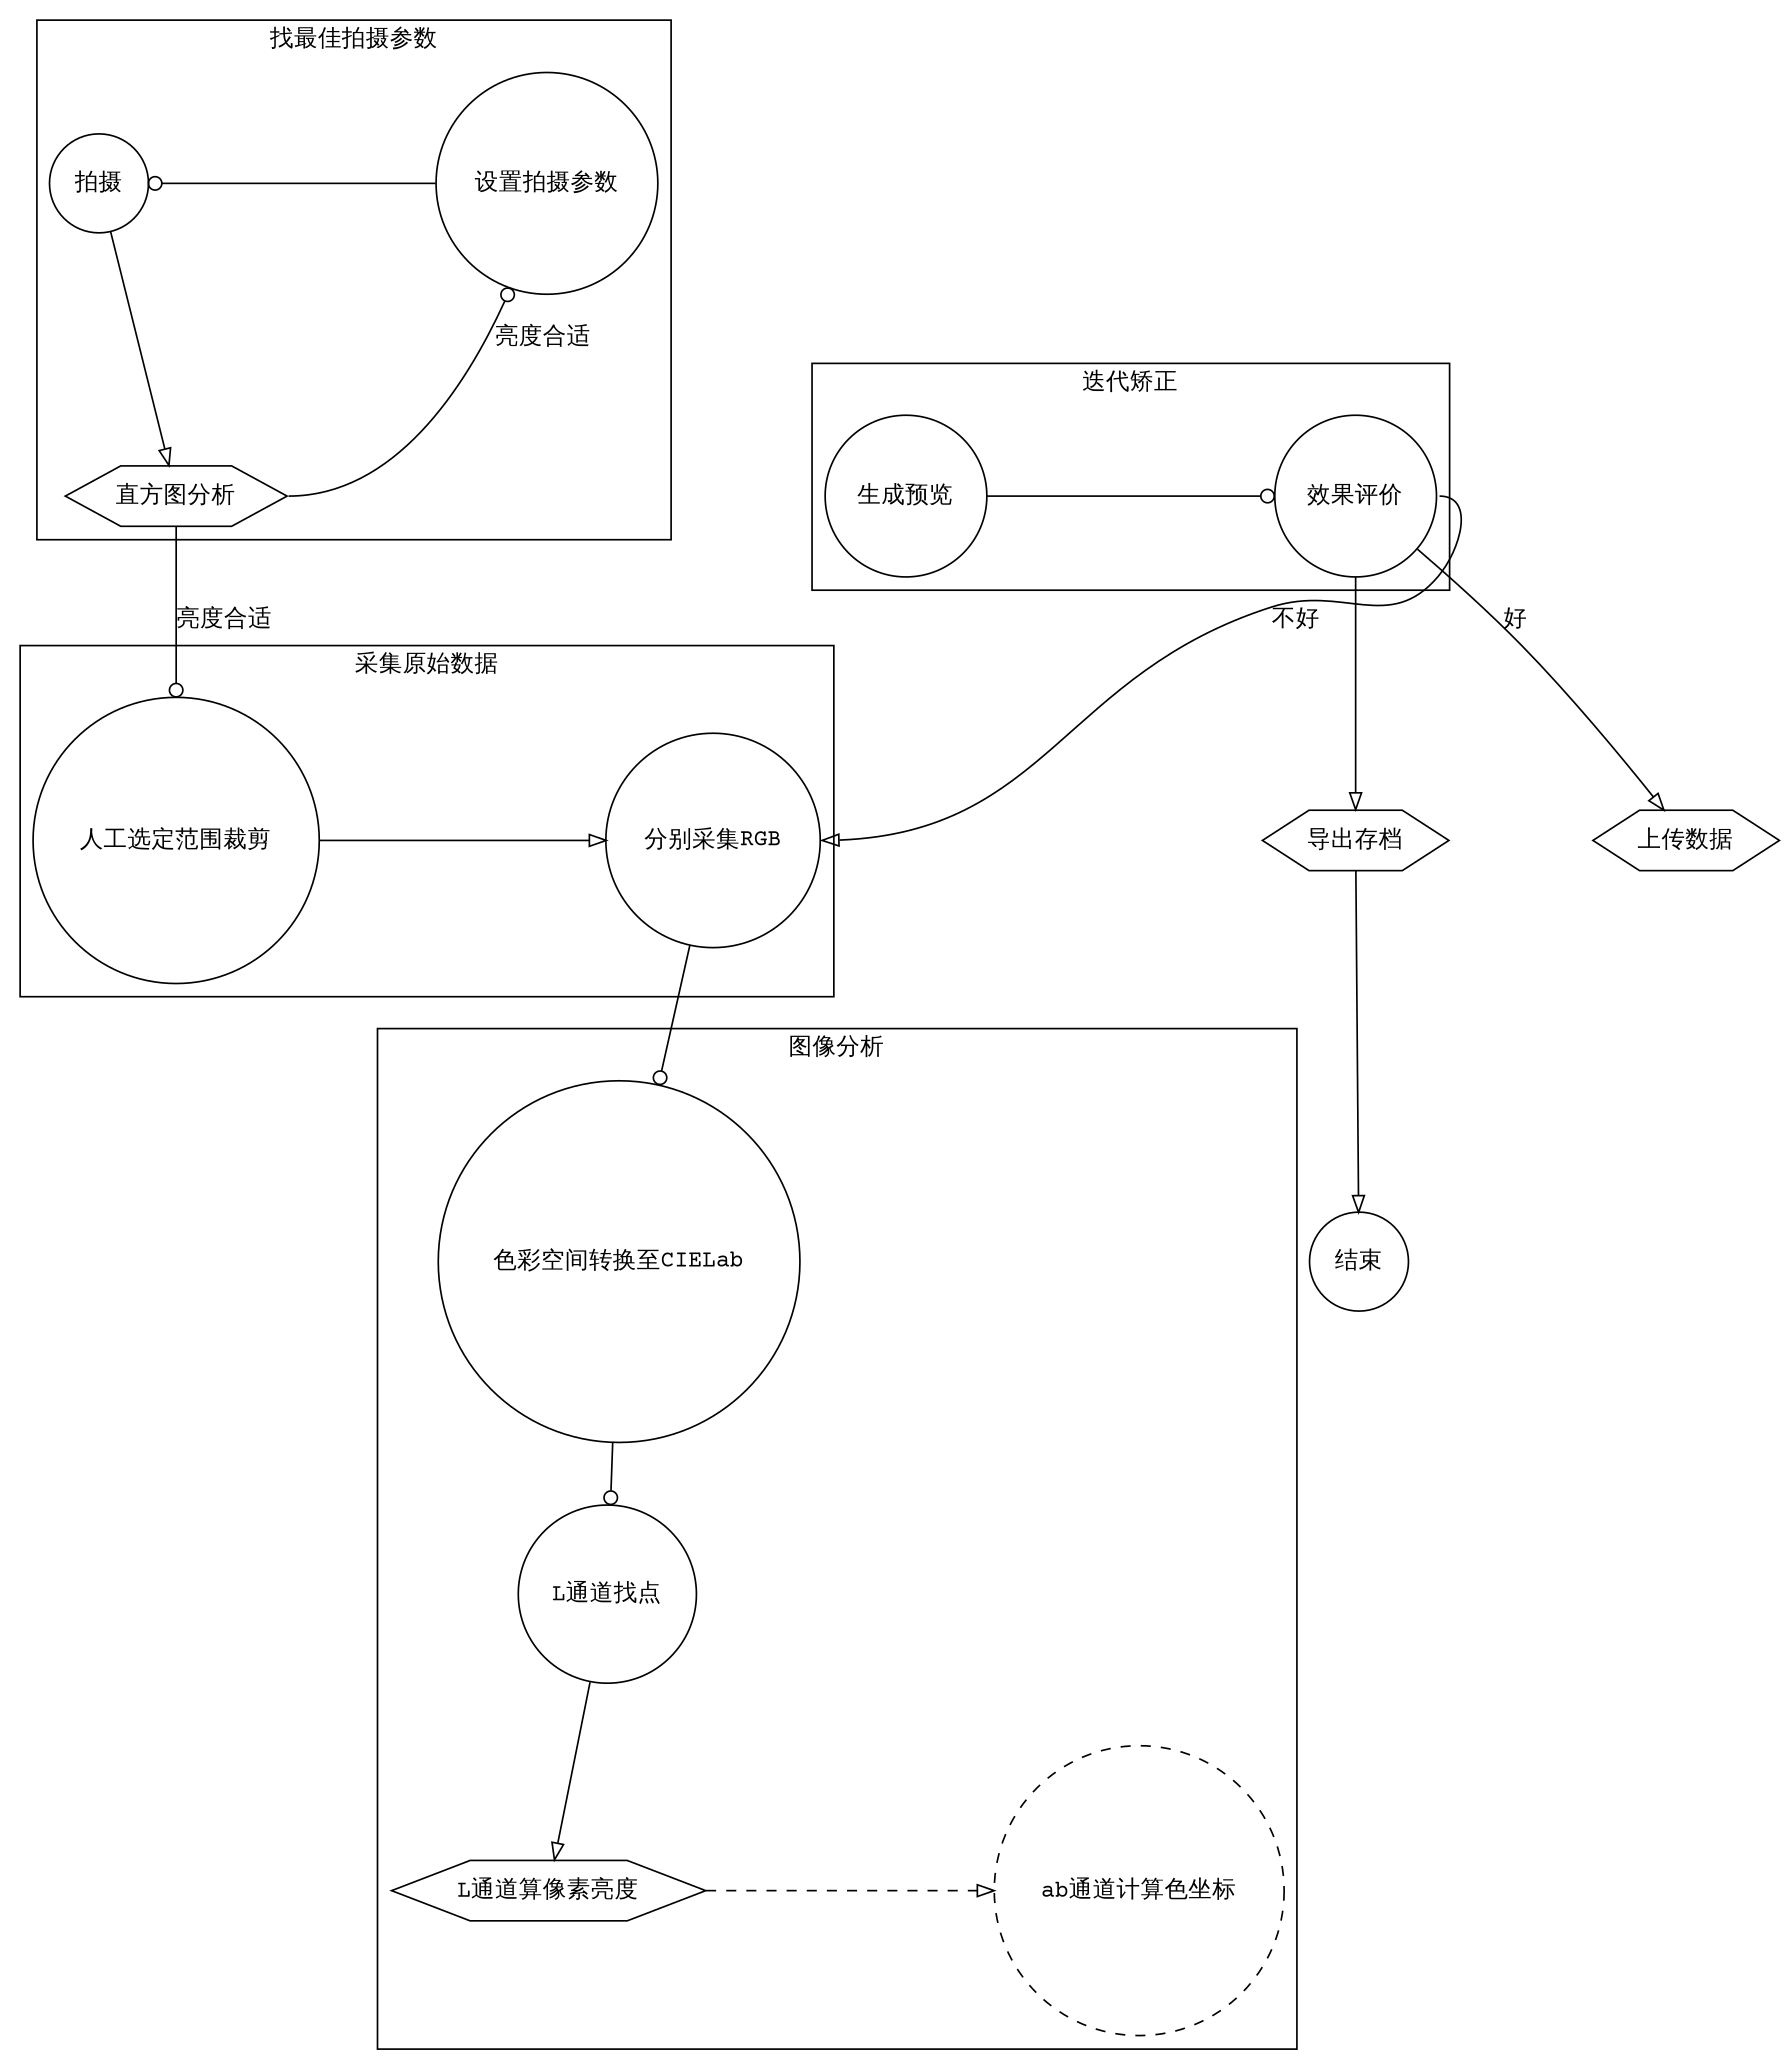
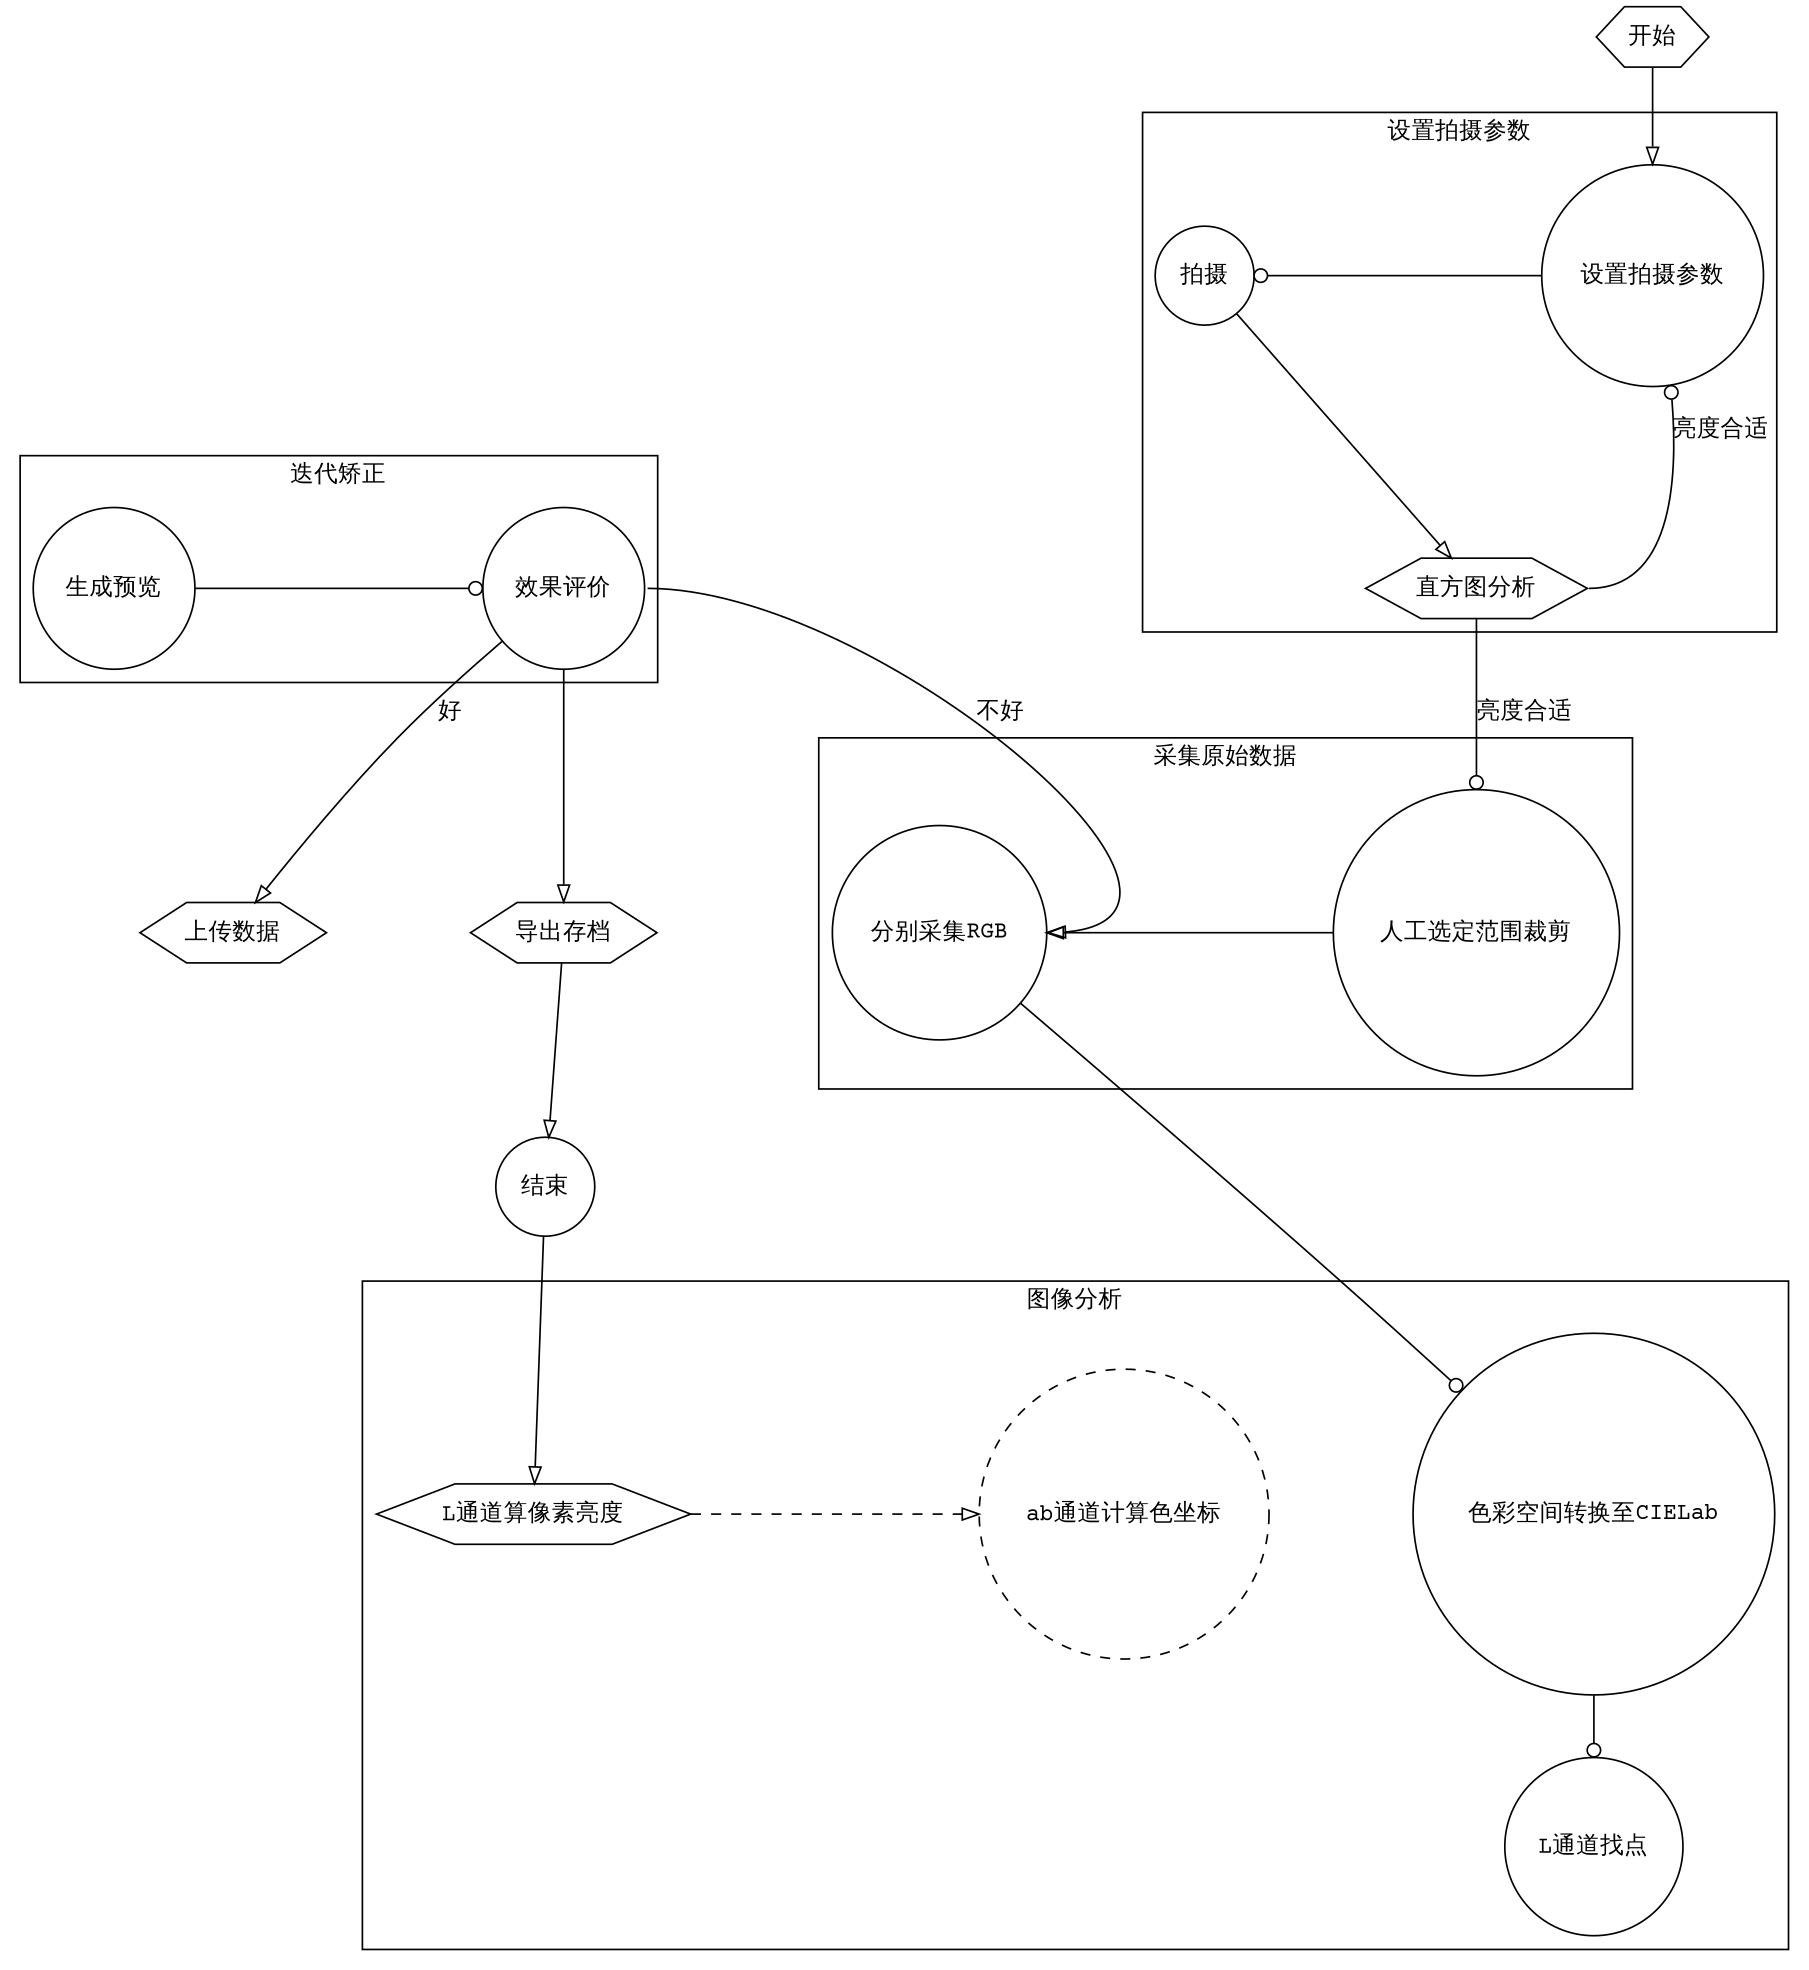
none -> (1653, 37)
(354, 39) -> (1460, 132)
(574, 1762) -> (539, 1351)
